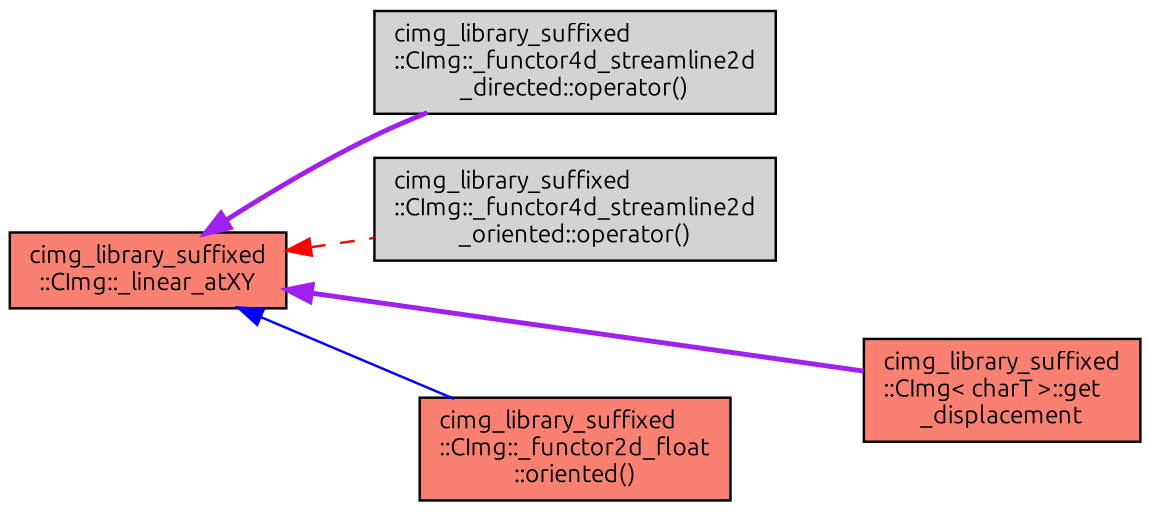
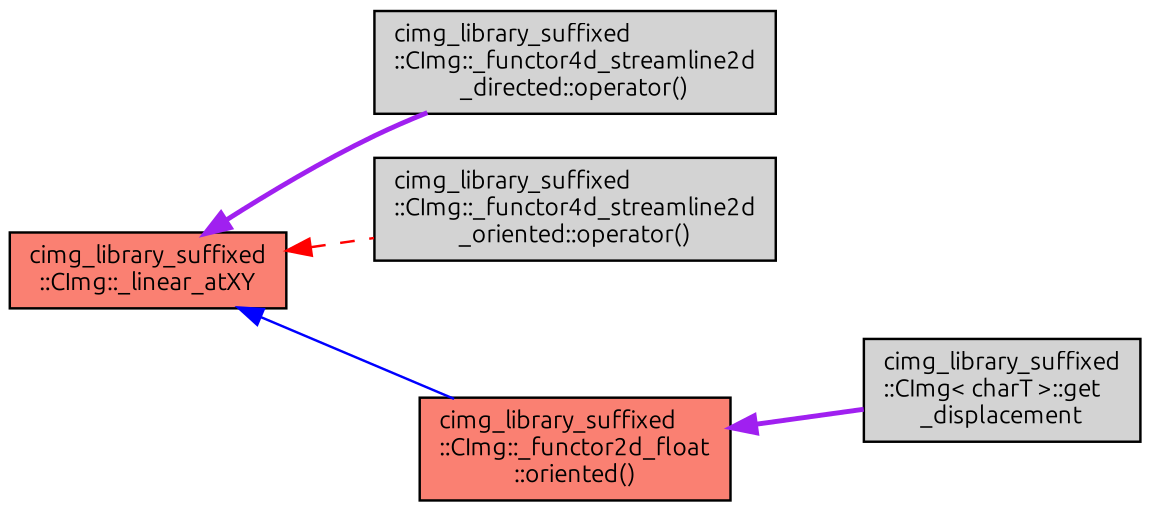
(588, 332) -> (810, 417)
(1002, 390) -> (1002, 390)
